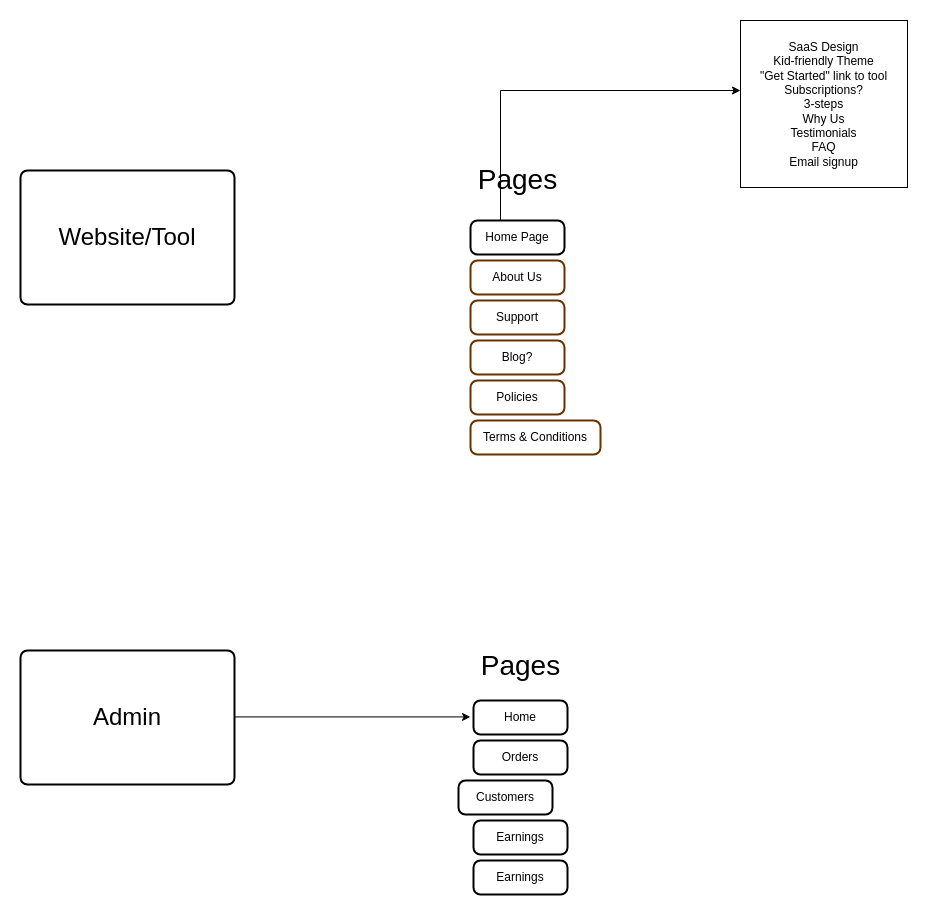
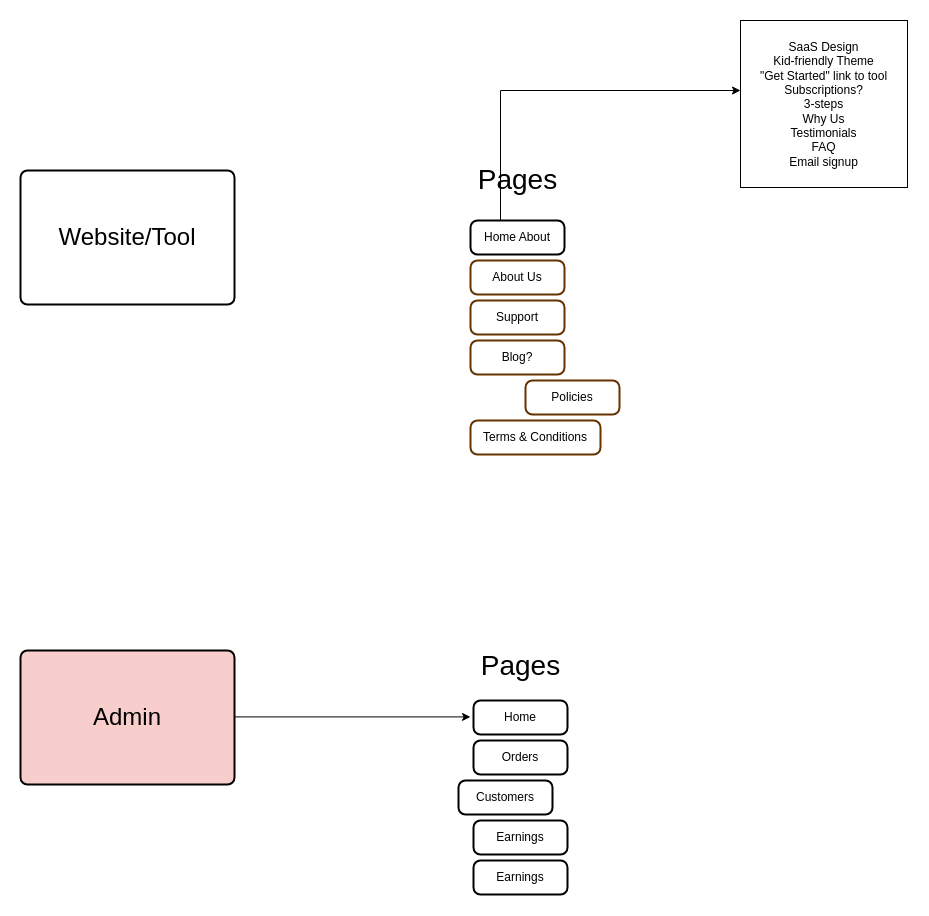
(518, 238) -> (518, 238)
(518, 398) -> (573, 398)
(128, 718) -> (128, 718)
